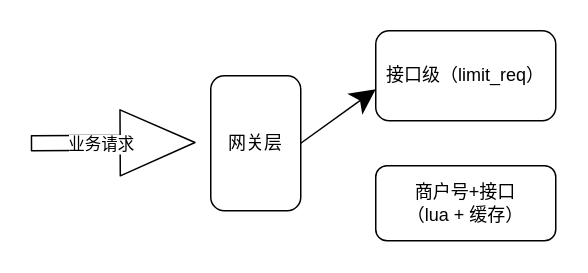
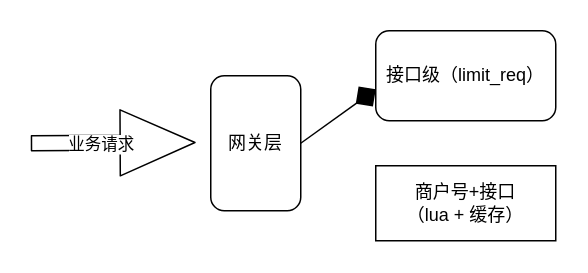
(357, 102) -> (356, 104)
(466, 203) -> (466, 203)
